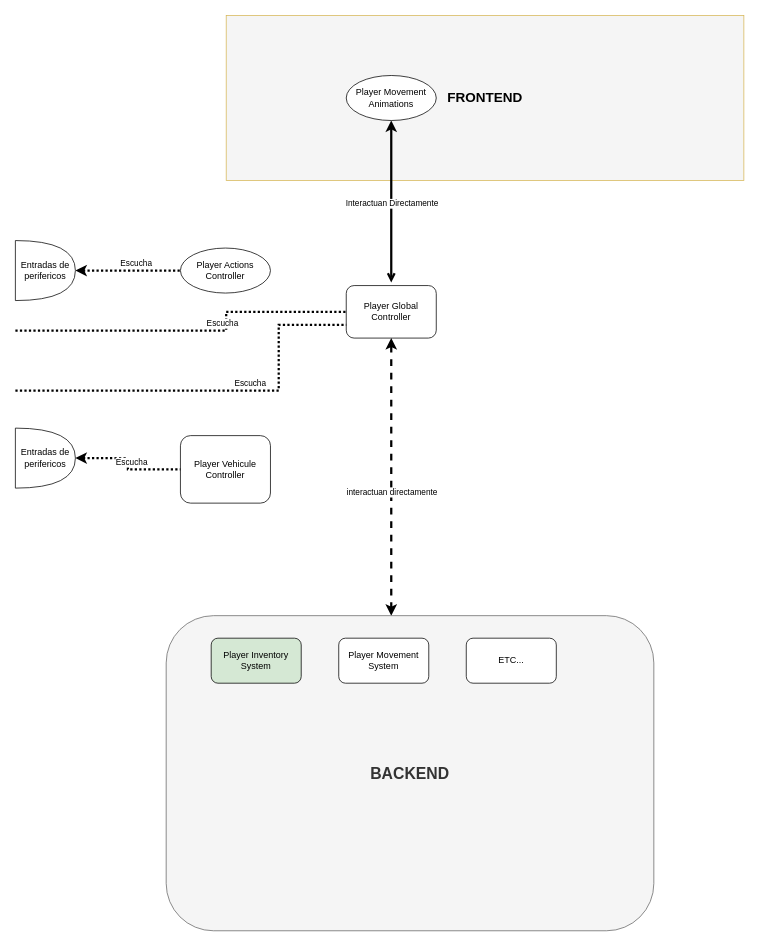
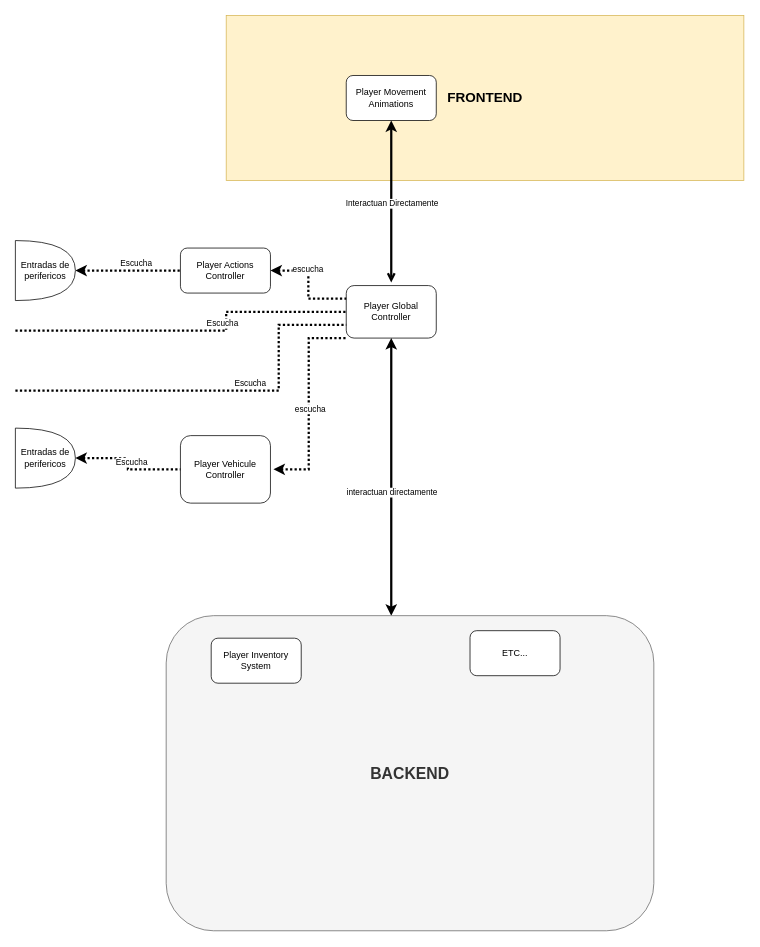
(391, 98) -> (391, 98)
(485, 98) -> (485, 98)
(225, 270) -> (225, 270)
none -> (308, 287)
none -> (309, 399)
(391, 418) -> (391, 418)
(256, 660) -> (256, 660)
(384, 660) -> none
(511, 660) -> (515, 653)
